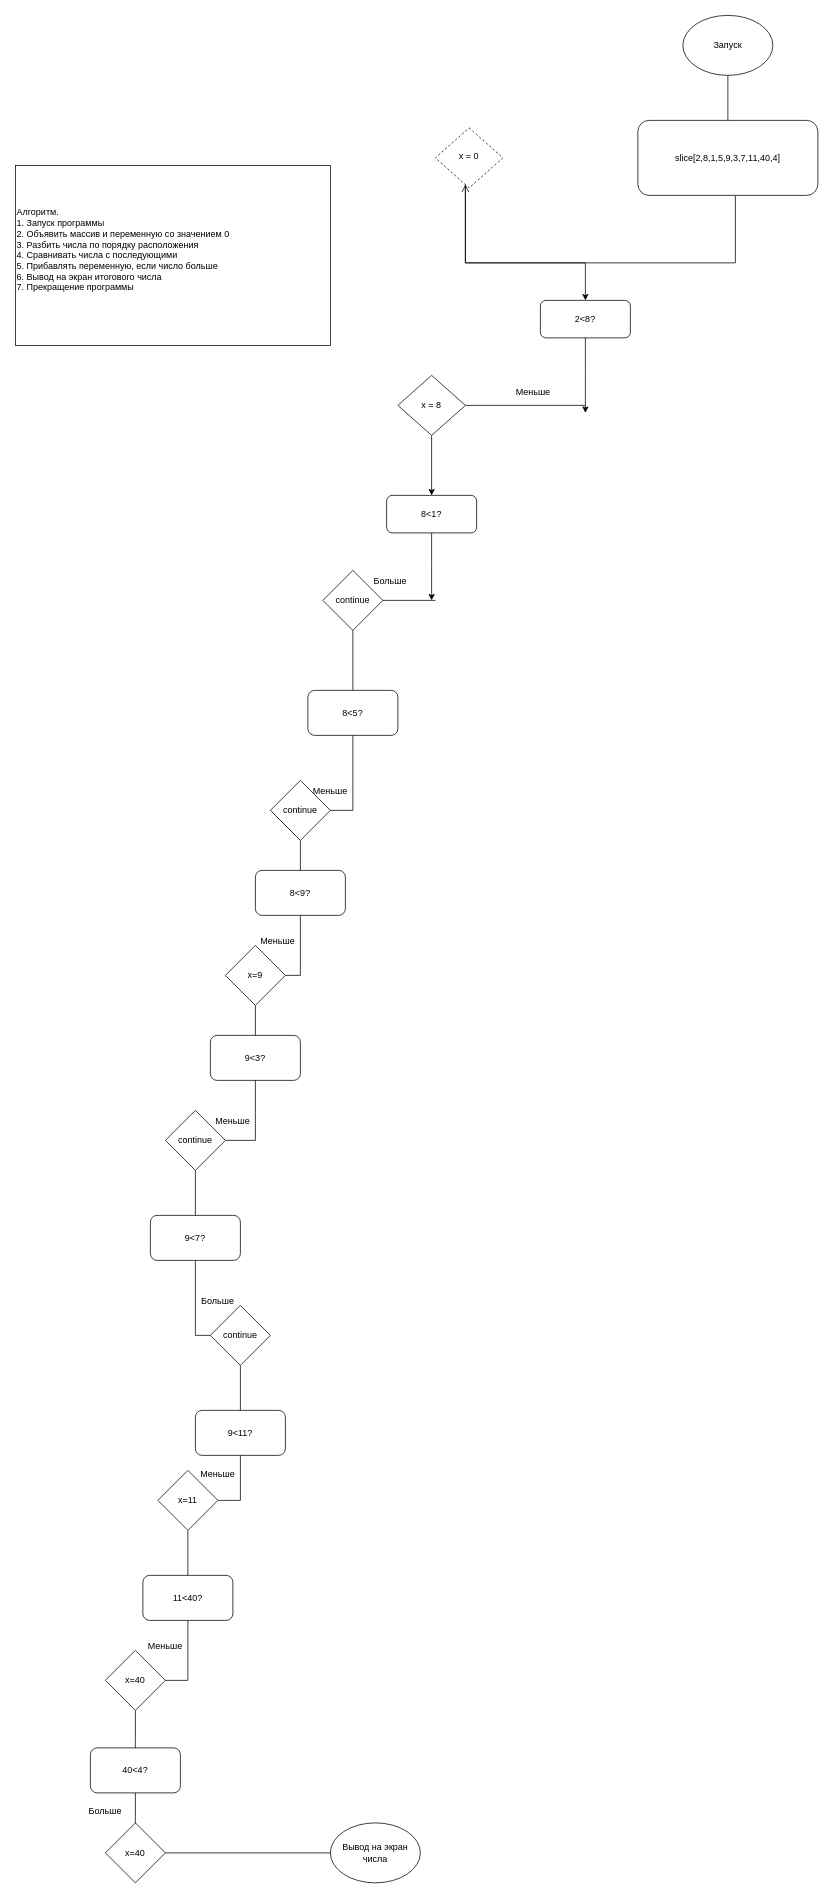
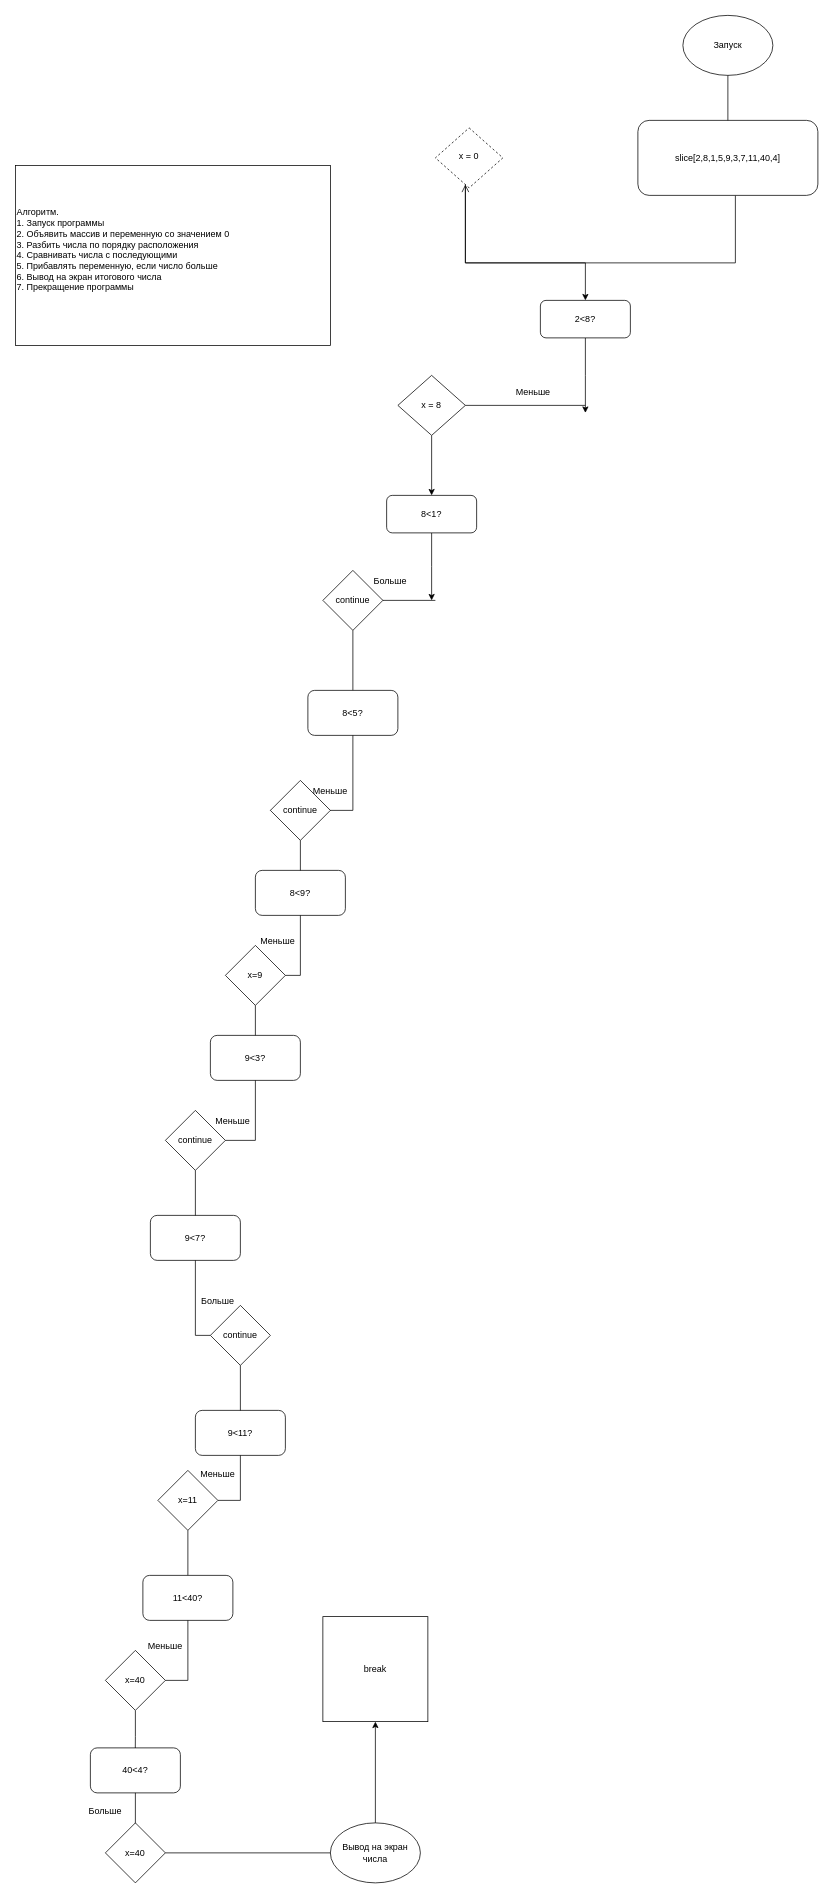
none -> (375, 1669)
none -> (375, 1775)
